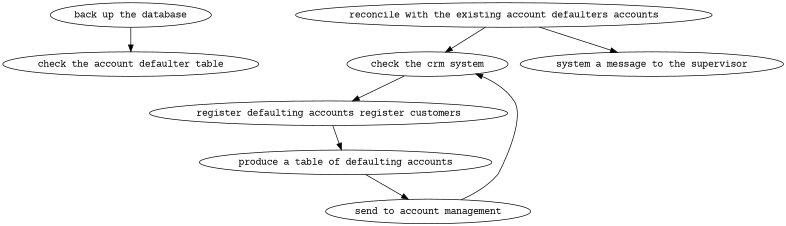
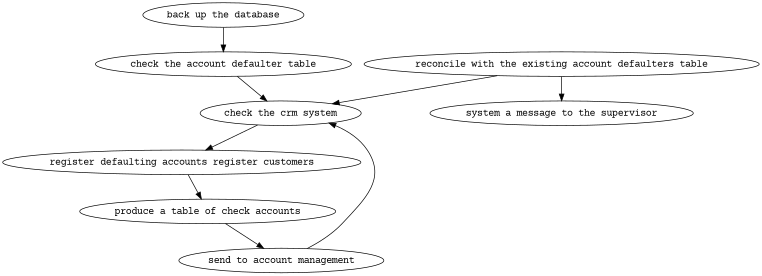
(504, 15) -> (562, 64)
none -> (249, 86)
(346, 162) -> (208, 211)
